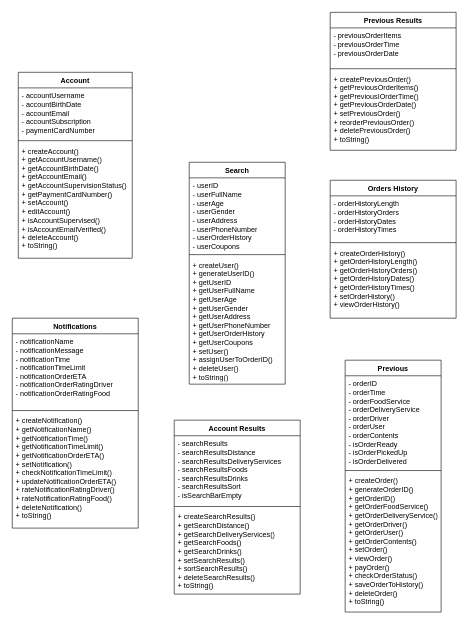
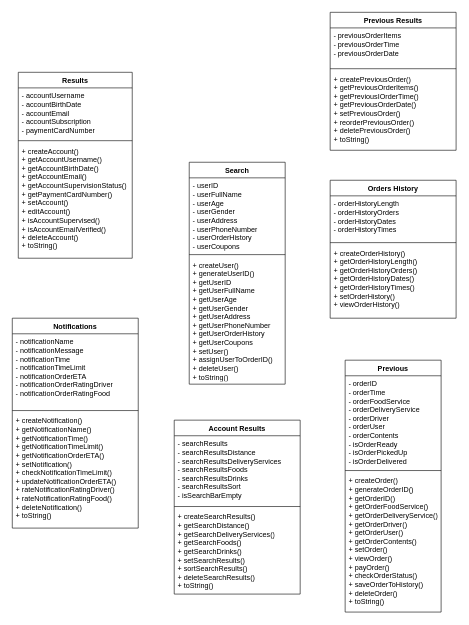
(75, 81) -> (75, 81)
